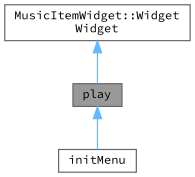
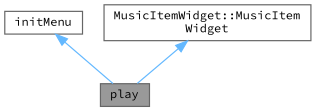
(97, 23) -> (207, 23)
(97, 134) -> (89, 63)
